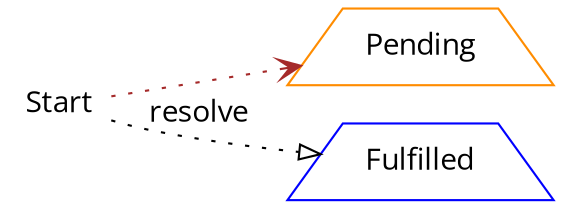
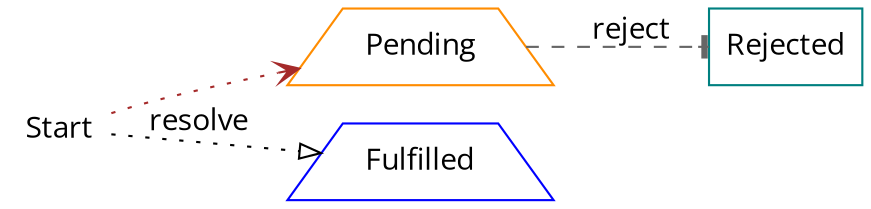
none -> (786, 47)
